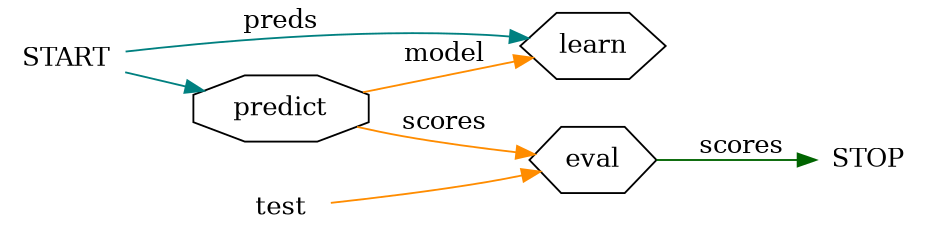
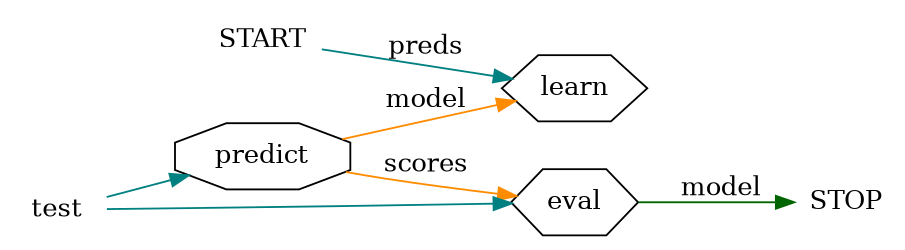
(156, 79) -> (139, 189)
(741, 146) -> (721, 188)
(427, 191) -> (300, 207)
